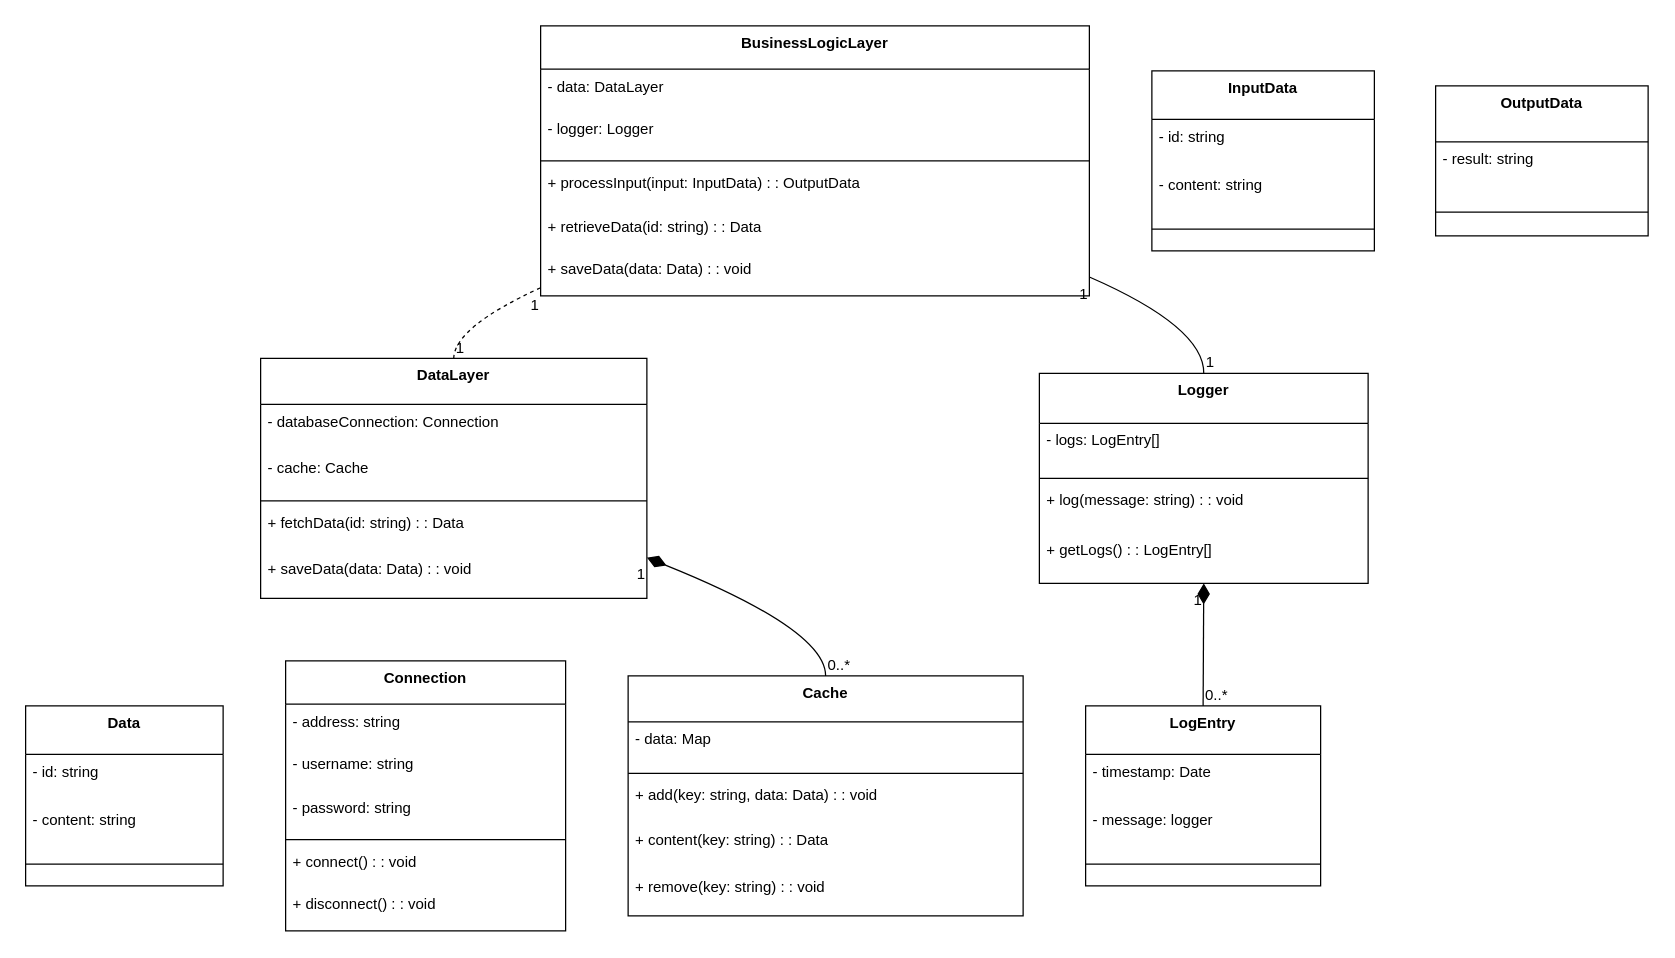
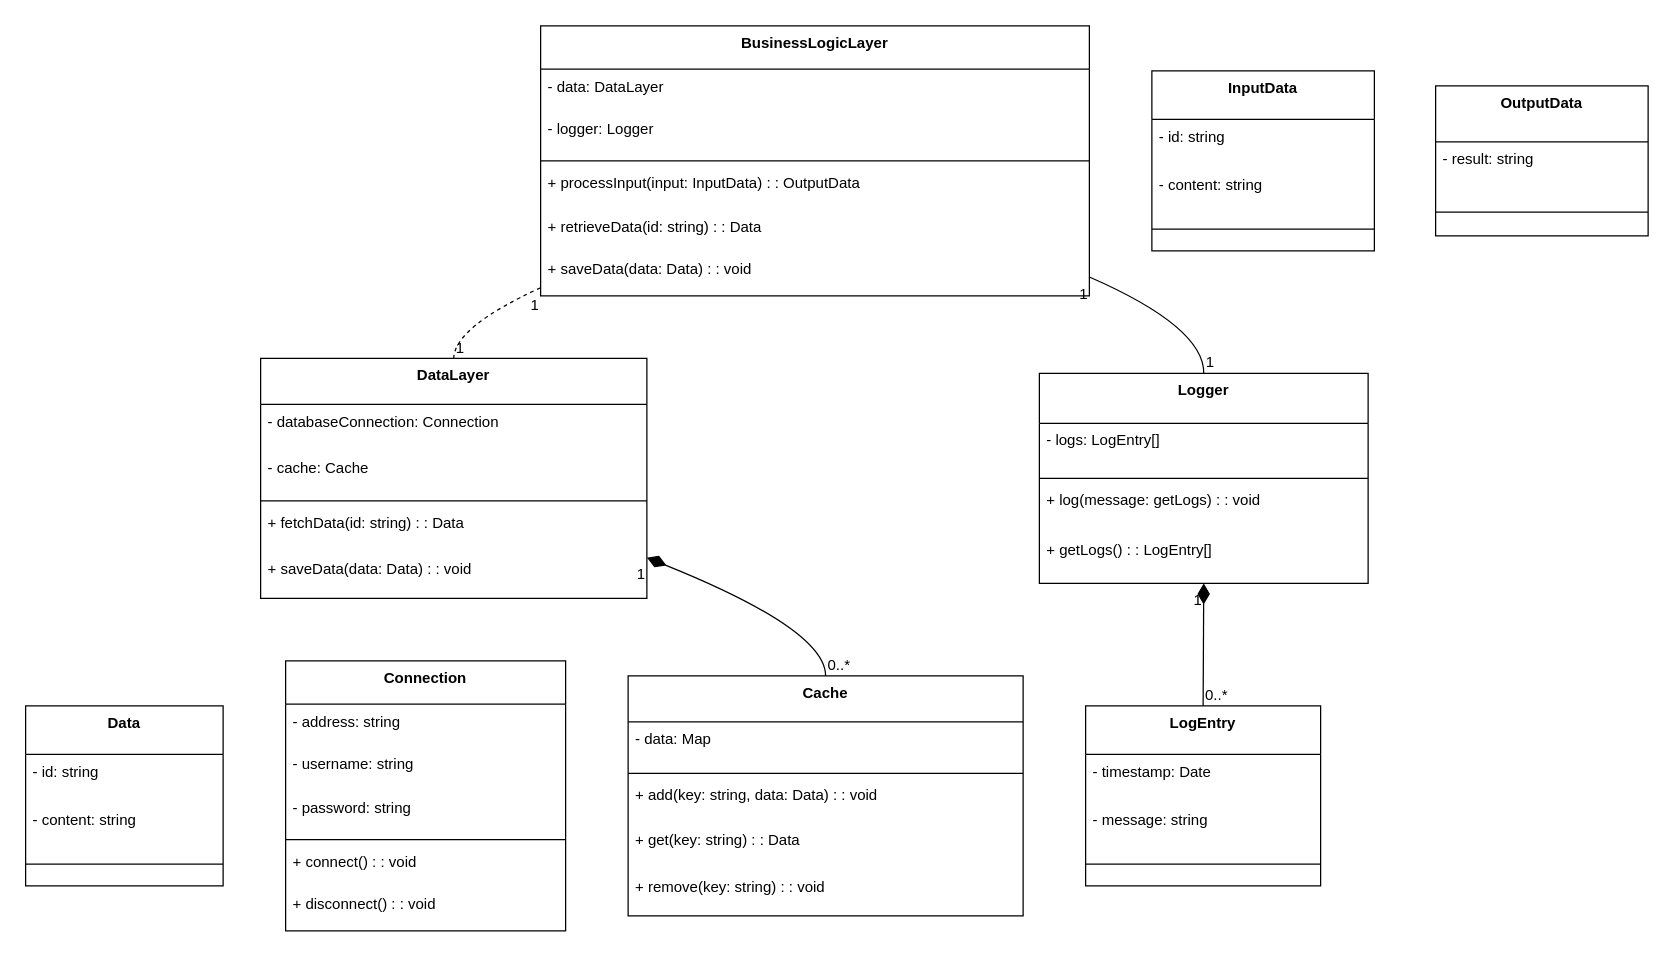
(1155, 500) -> (1161, 500)
(1156, 820) -> (1156, 820)
(748, 840) -> (731, 840)
